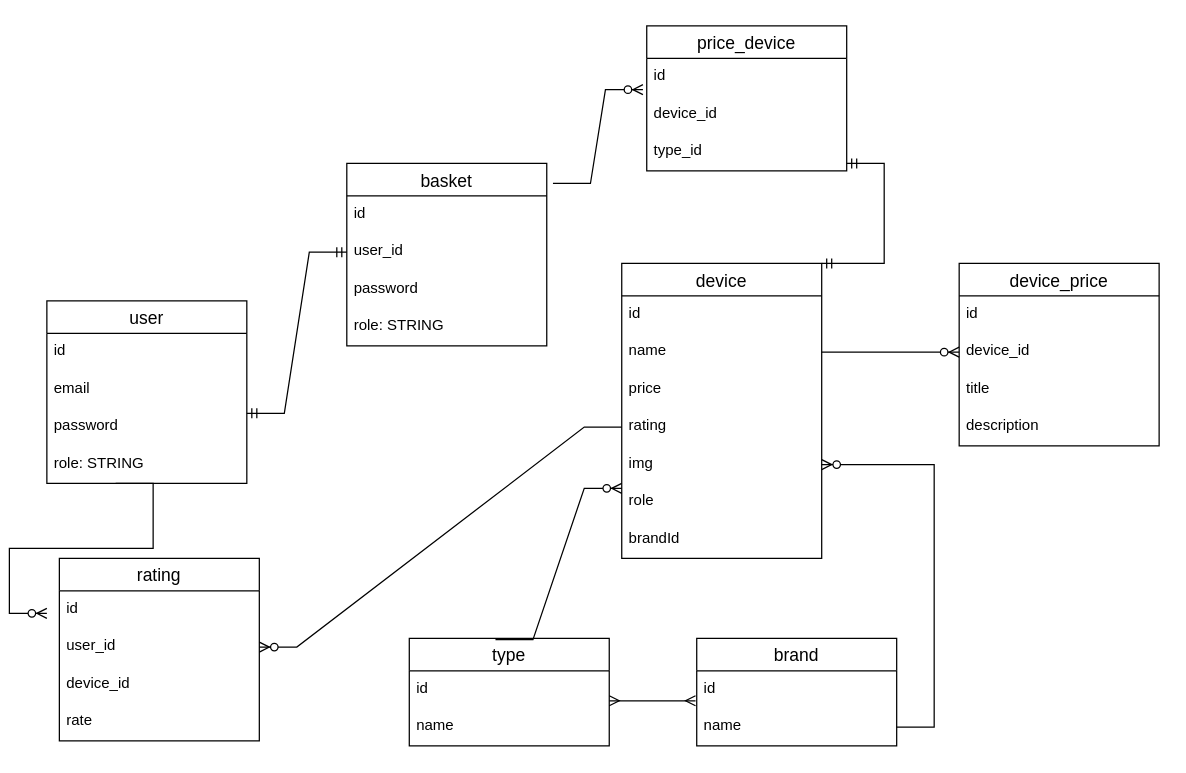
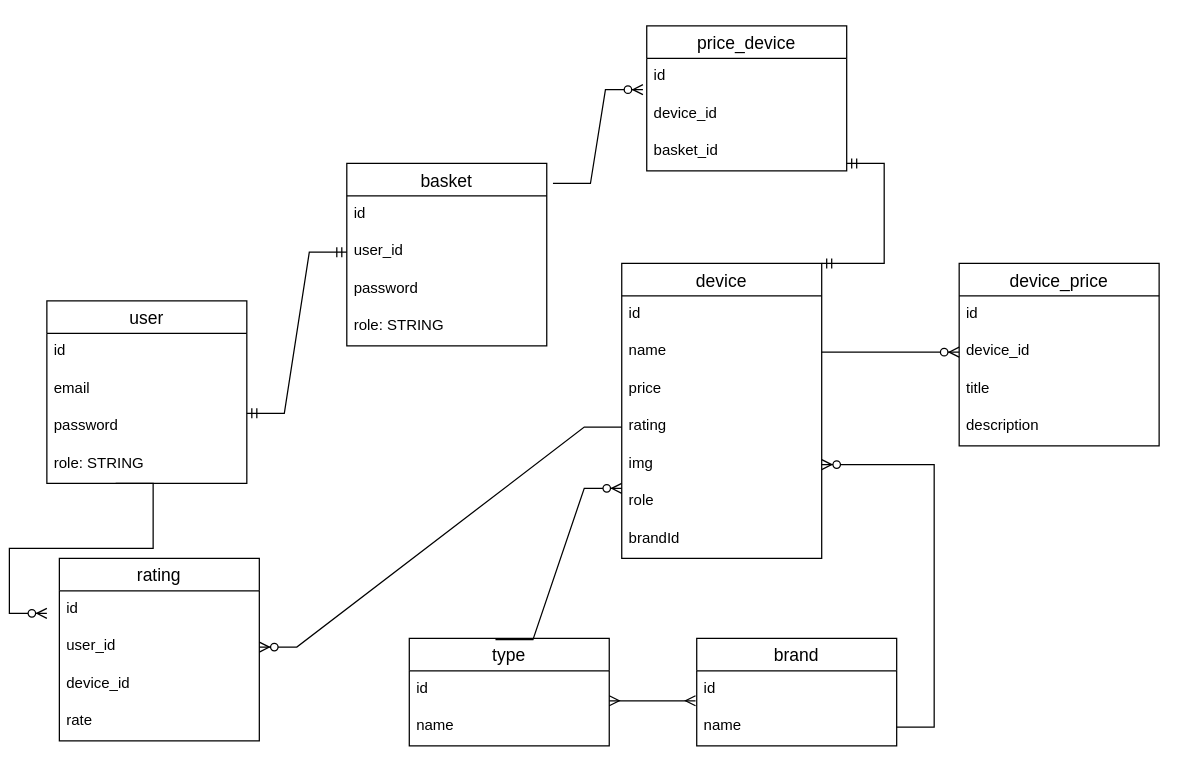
(681, 150) -> (690, 150)
